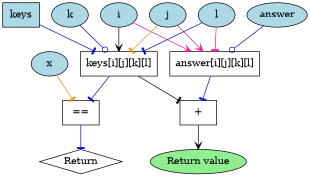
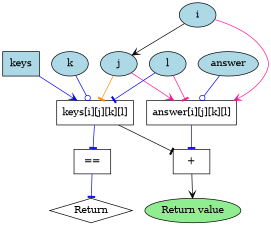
(119, 36) -> (161, 38)
(66, 37) -> (55, 86)
(50, 64) -> none
